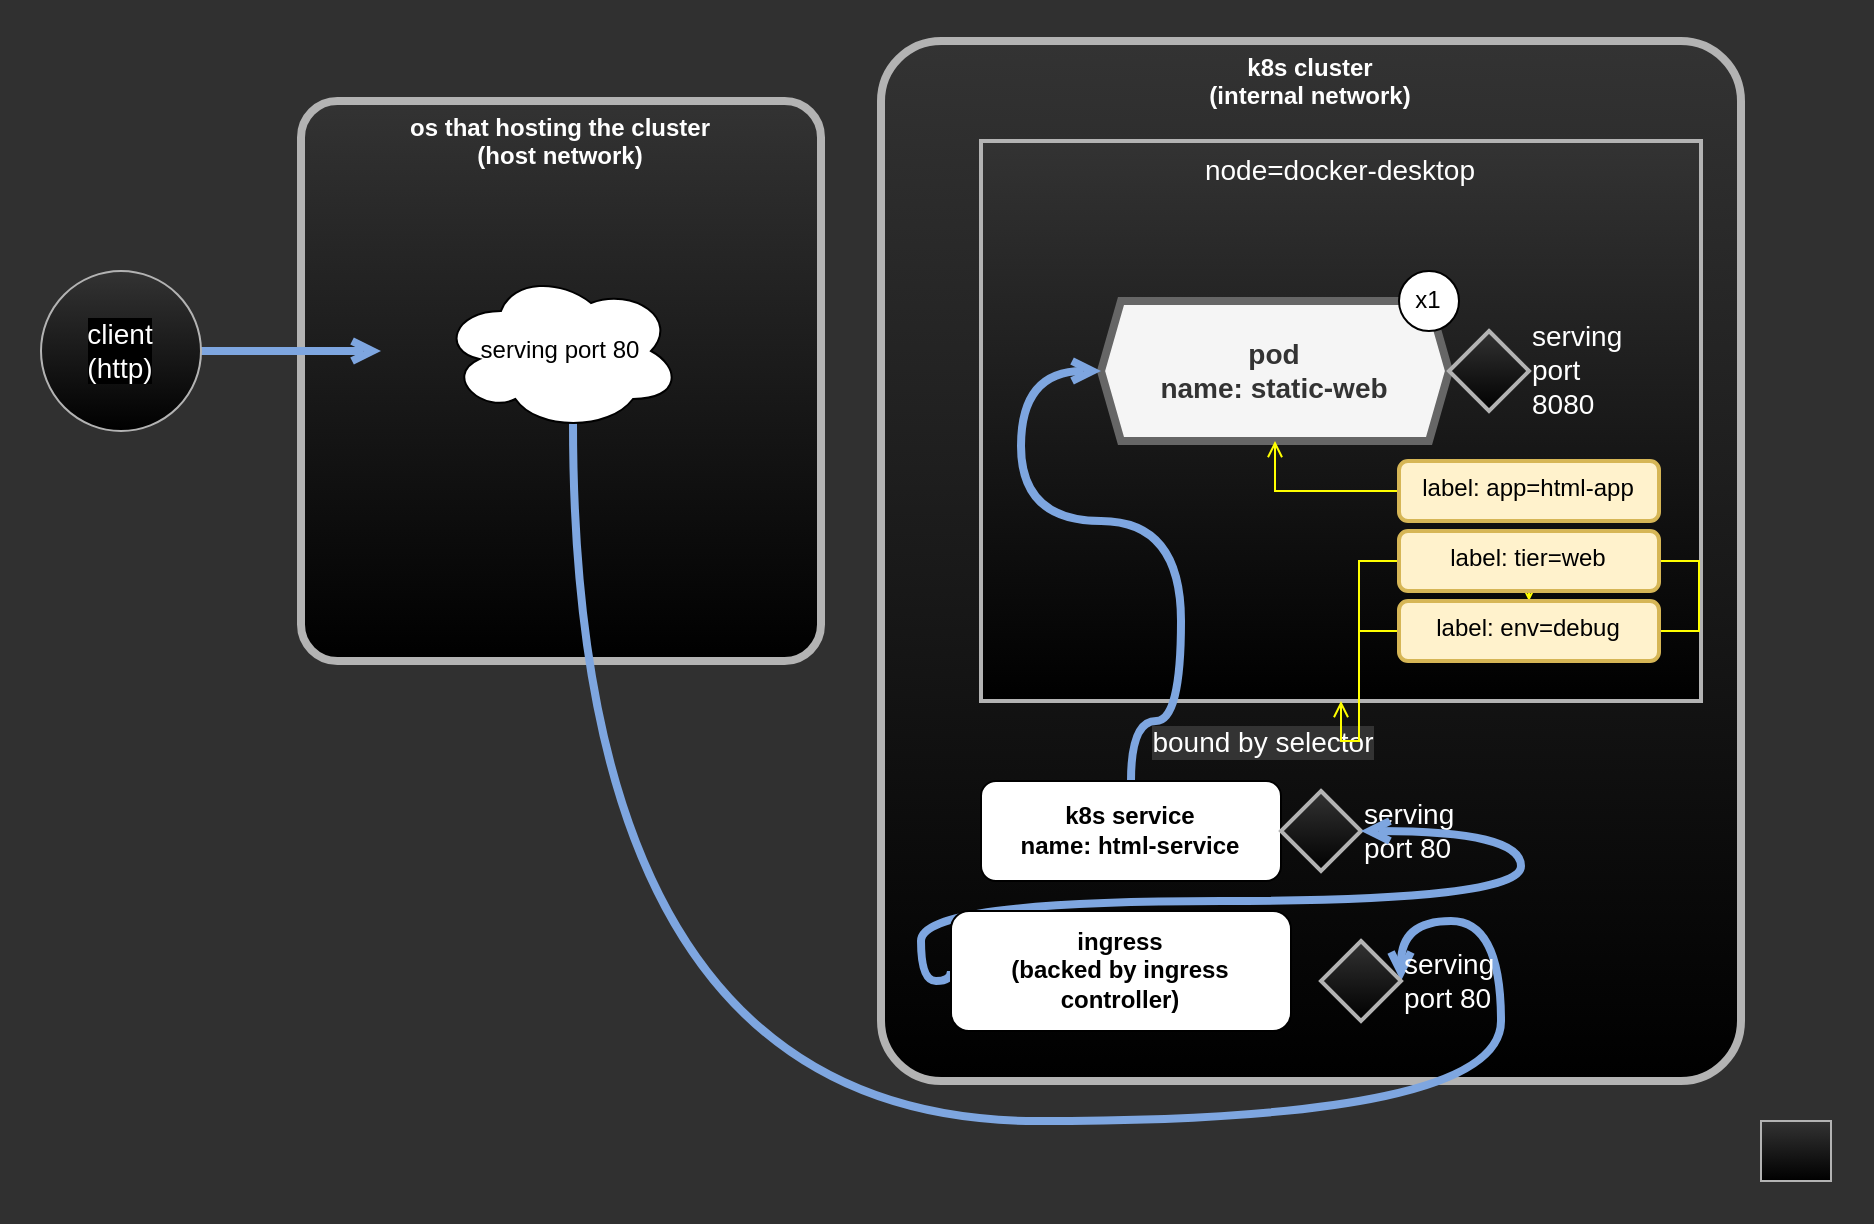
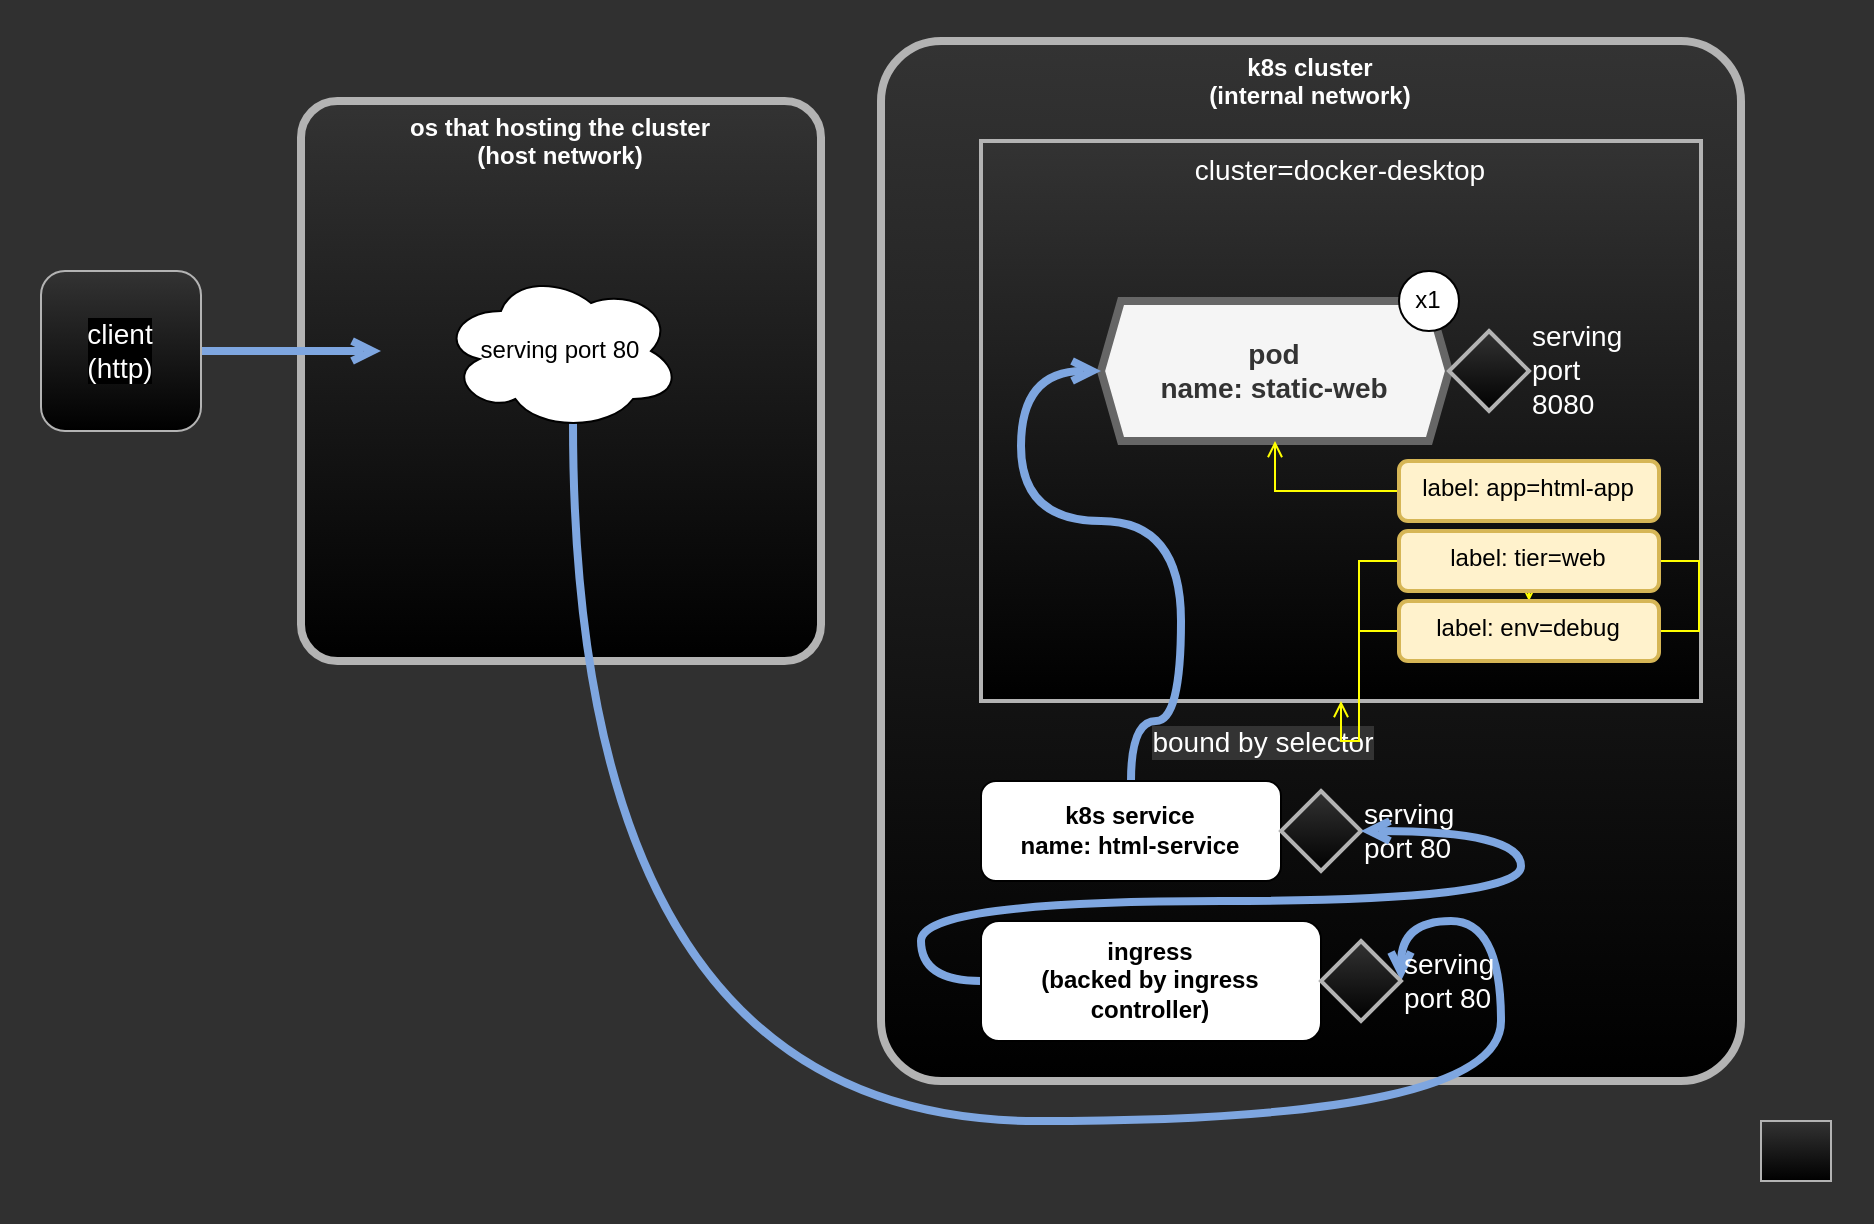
(1341, 172) -> (1341, 172)
(121, 351) -> (121, 351)
(1121, 971) -> (1151, 981)
